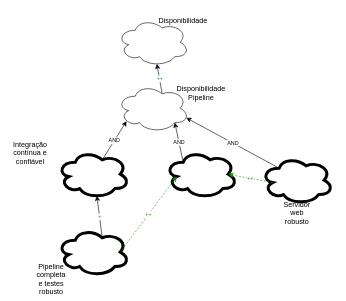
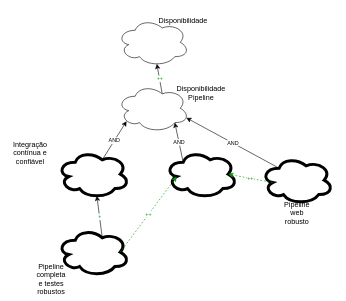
(297, 213) -> (297, 213)
(51, 279) -> (51, 279)
